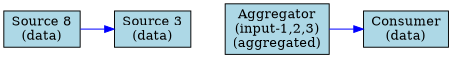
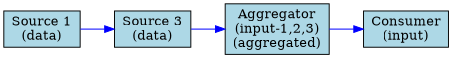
(42, 29) -> (42, 29)
none -> (203, 29)
(406, 29) -> (406, 29)
